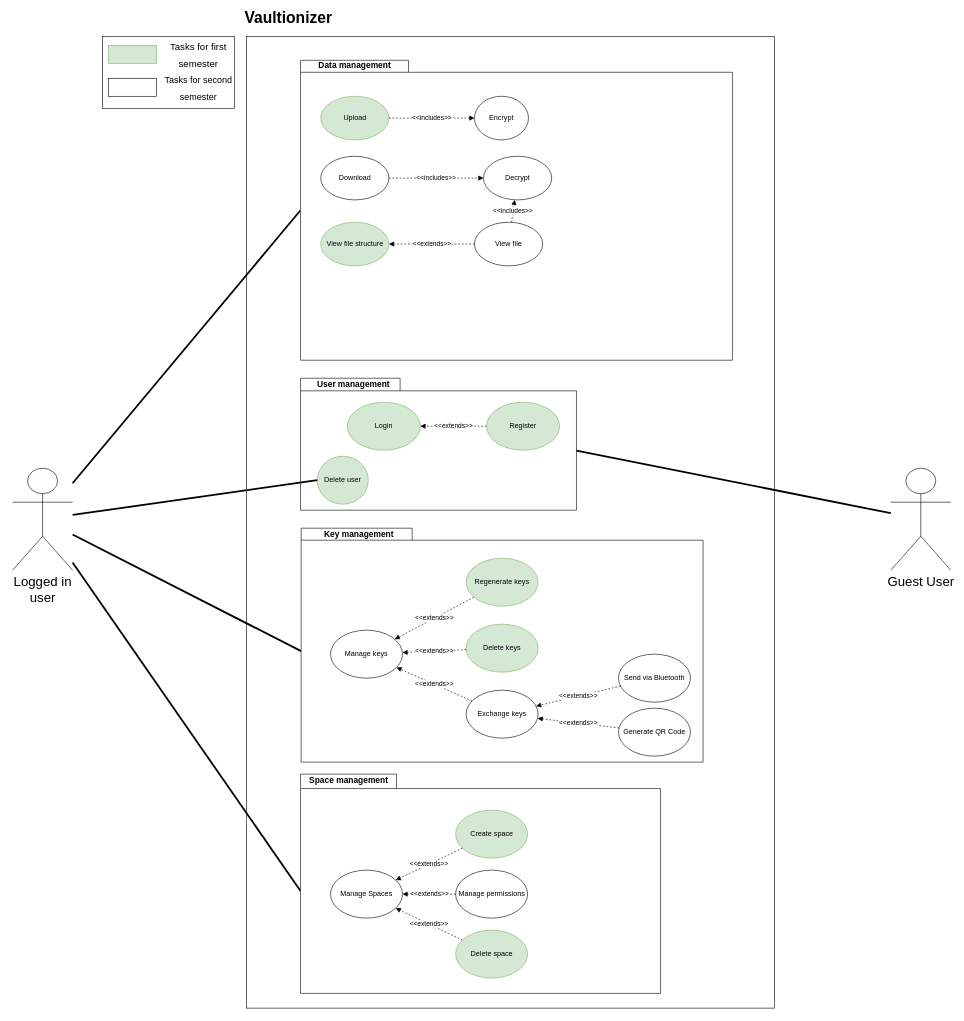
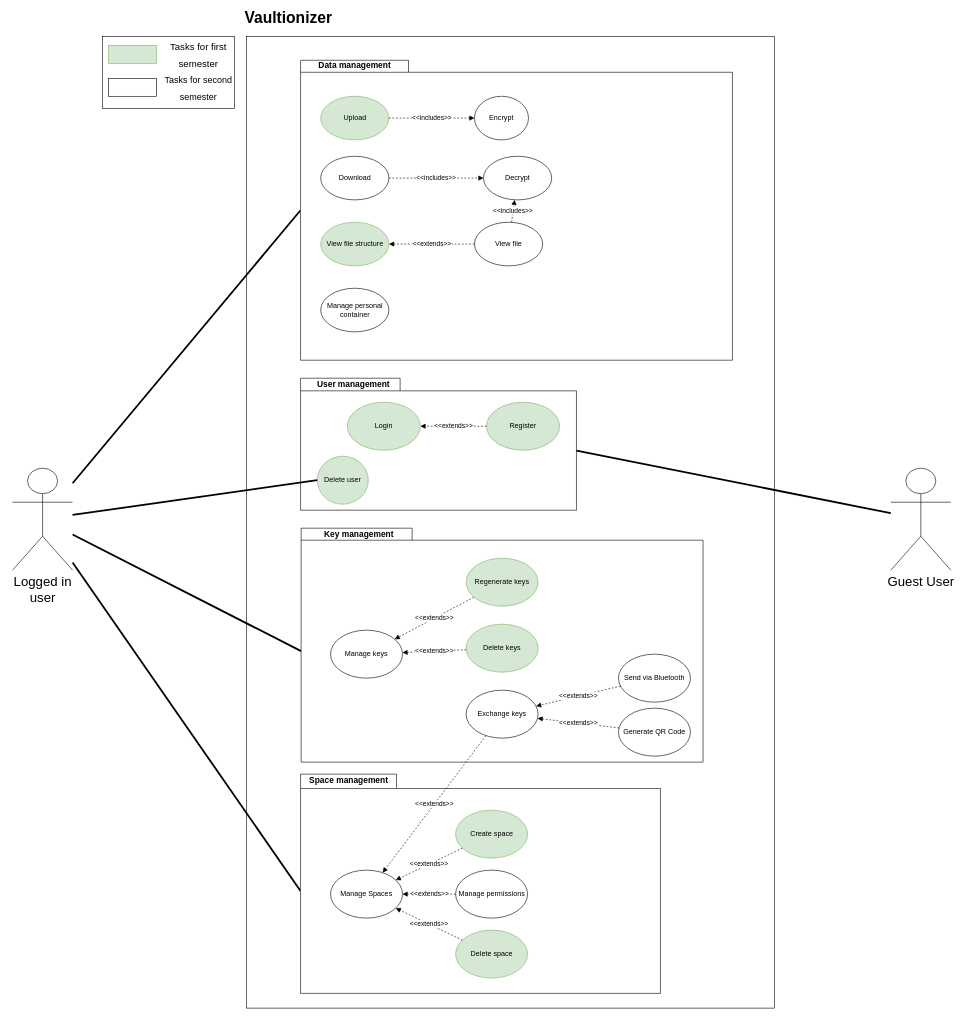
none -> (355, 310)
(435, 685) -> (456, 775)
